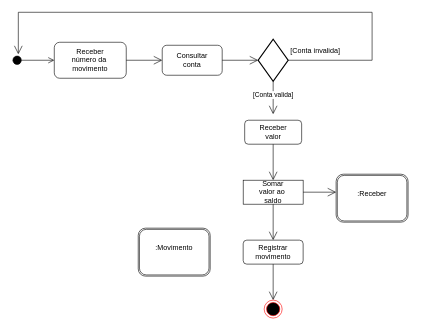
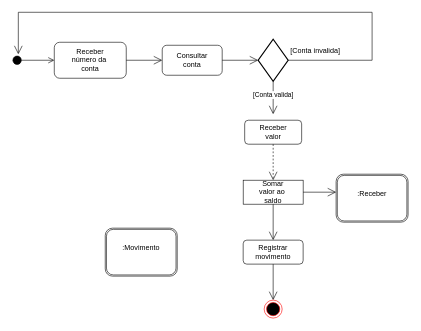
(90, 60) -> (90, 60)
(273, 161) -> (273, 161)
(174, 252) -> (141, 252)
